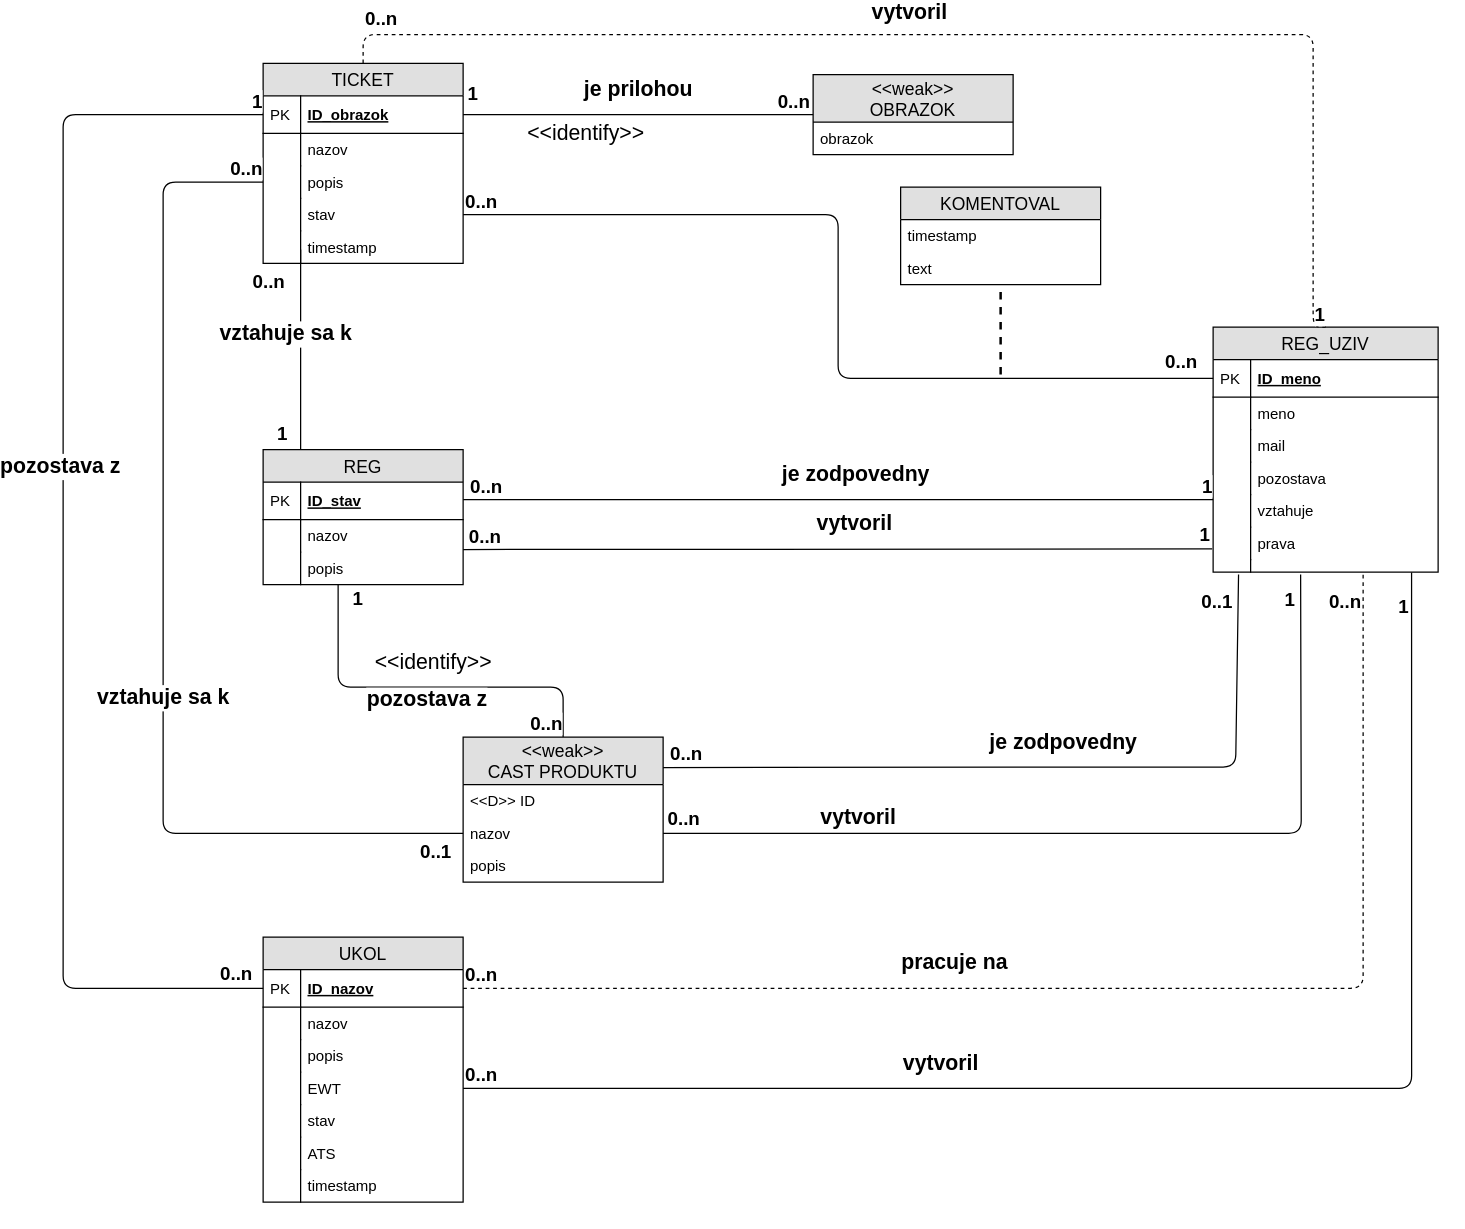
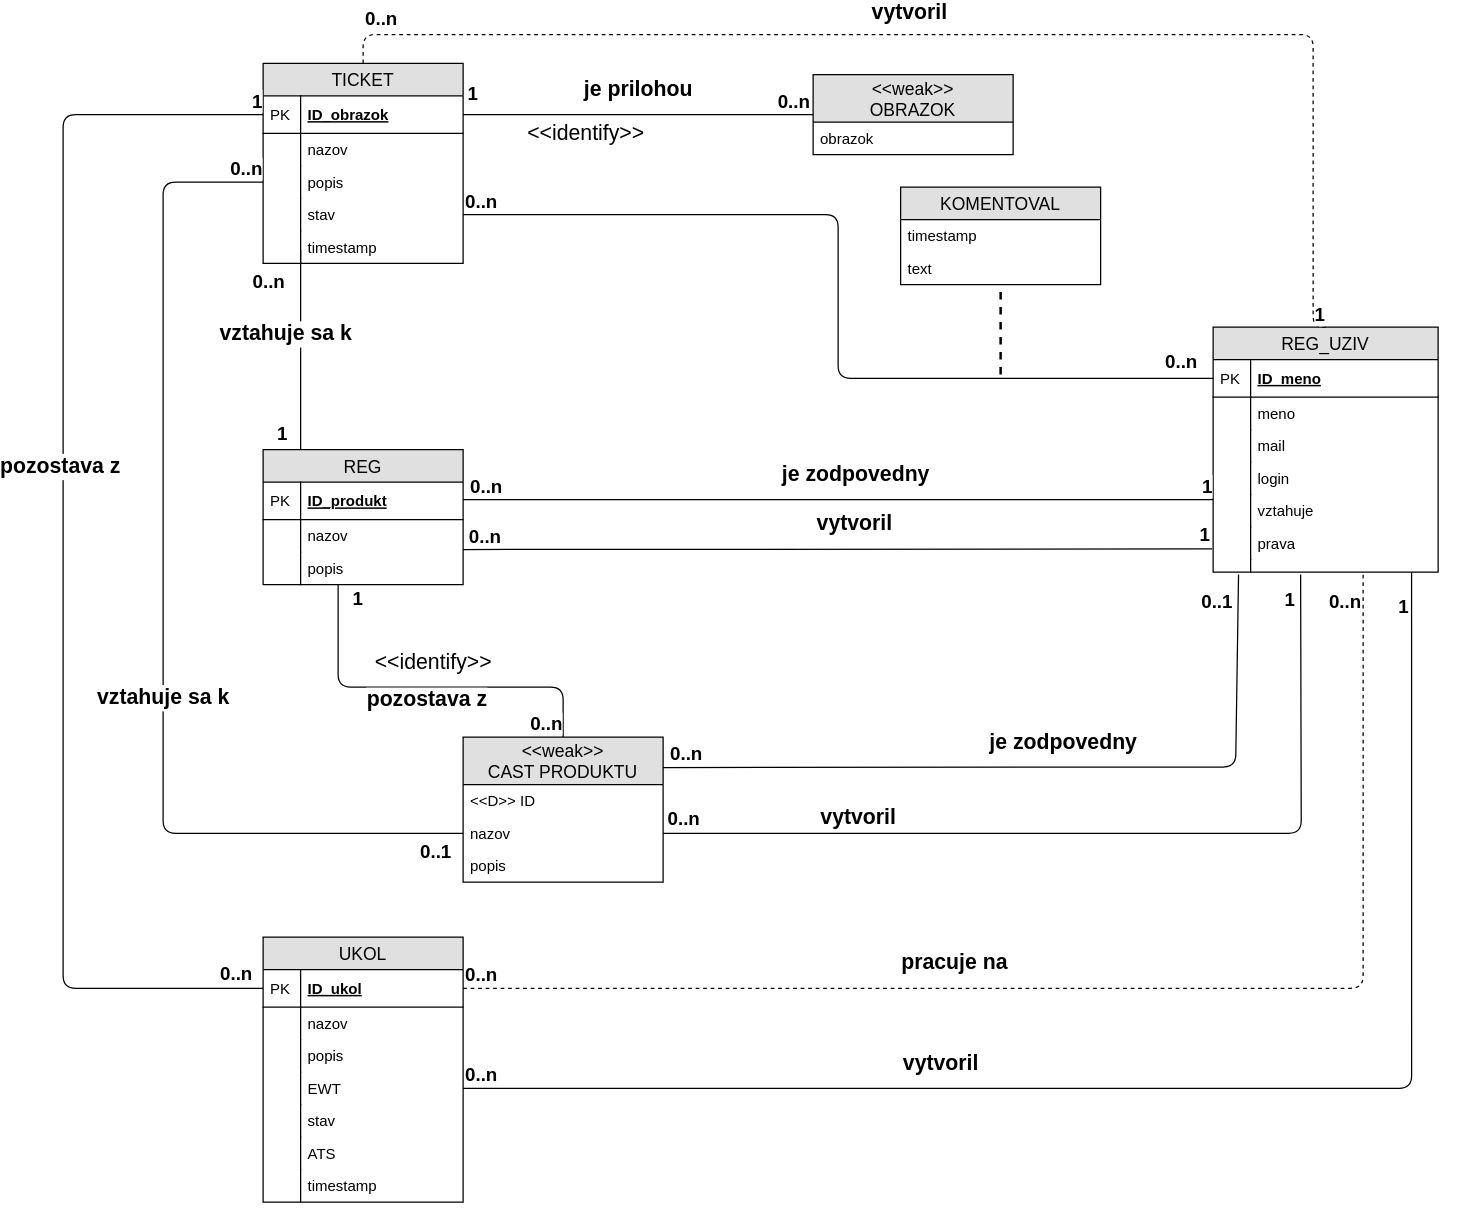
(1295, 479) -> (1275, 479)
(337, 501) -> (350, 501)
(341, 989) -> (335, 989)
